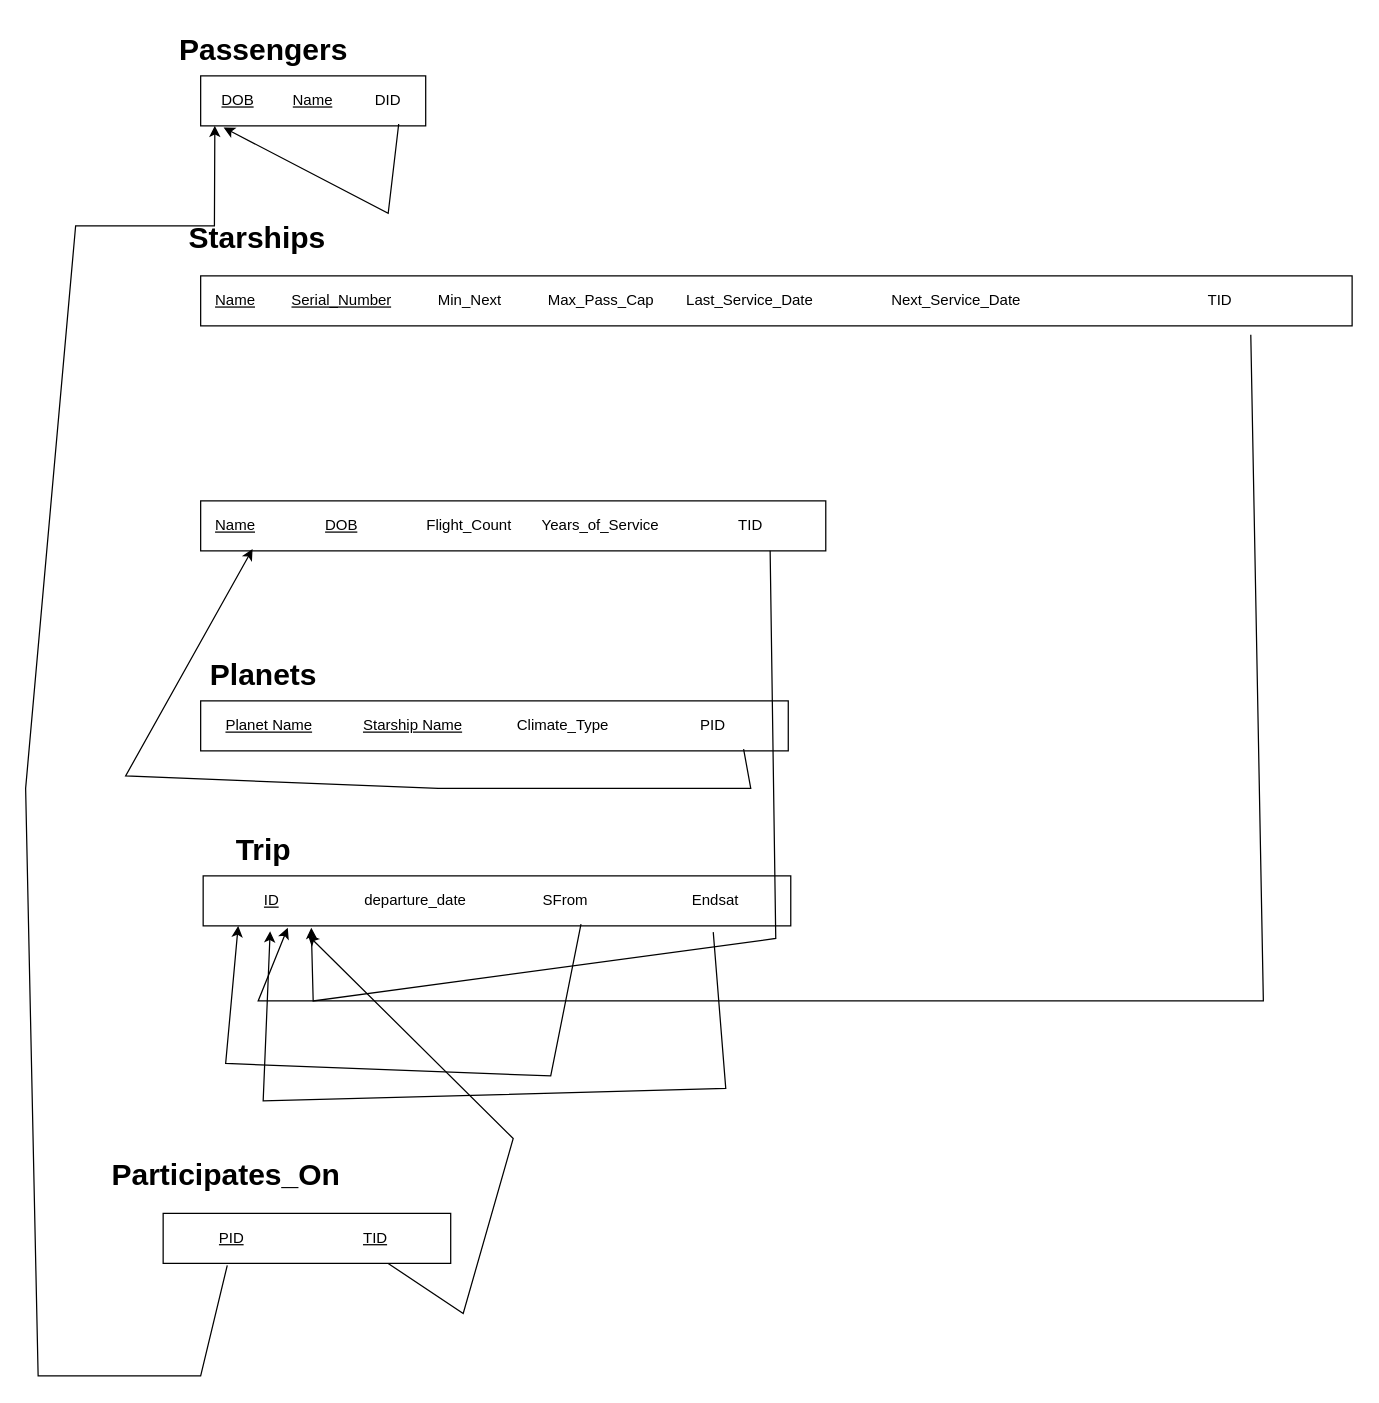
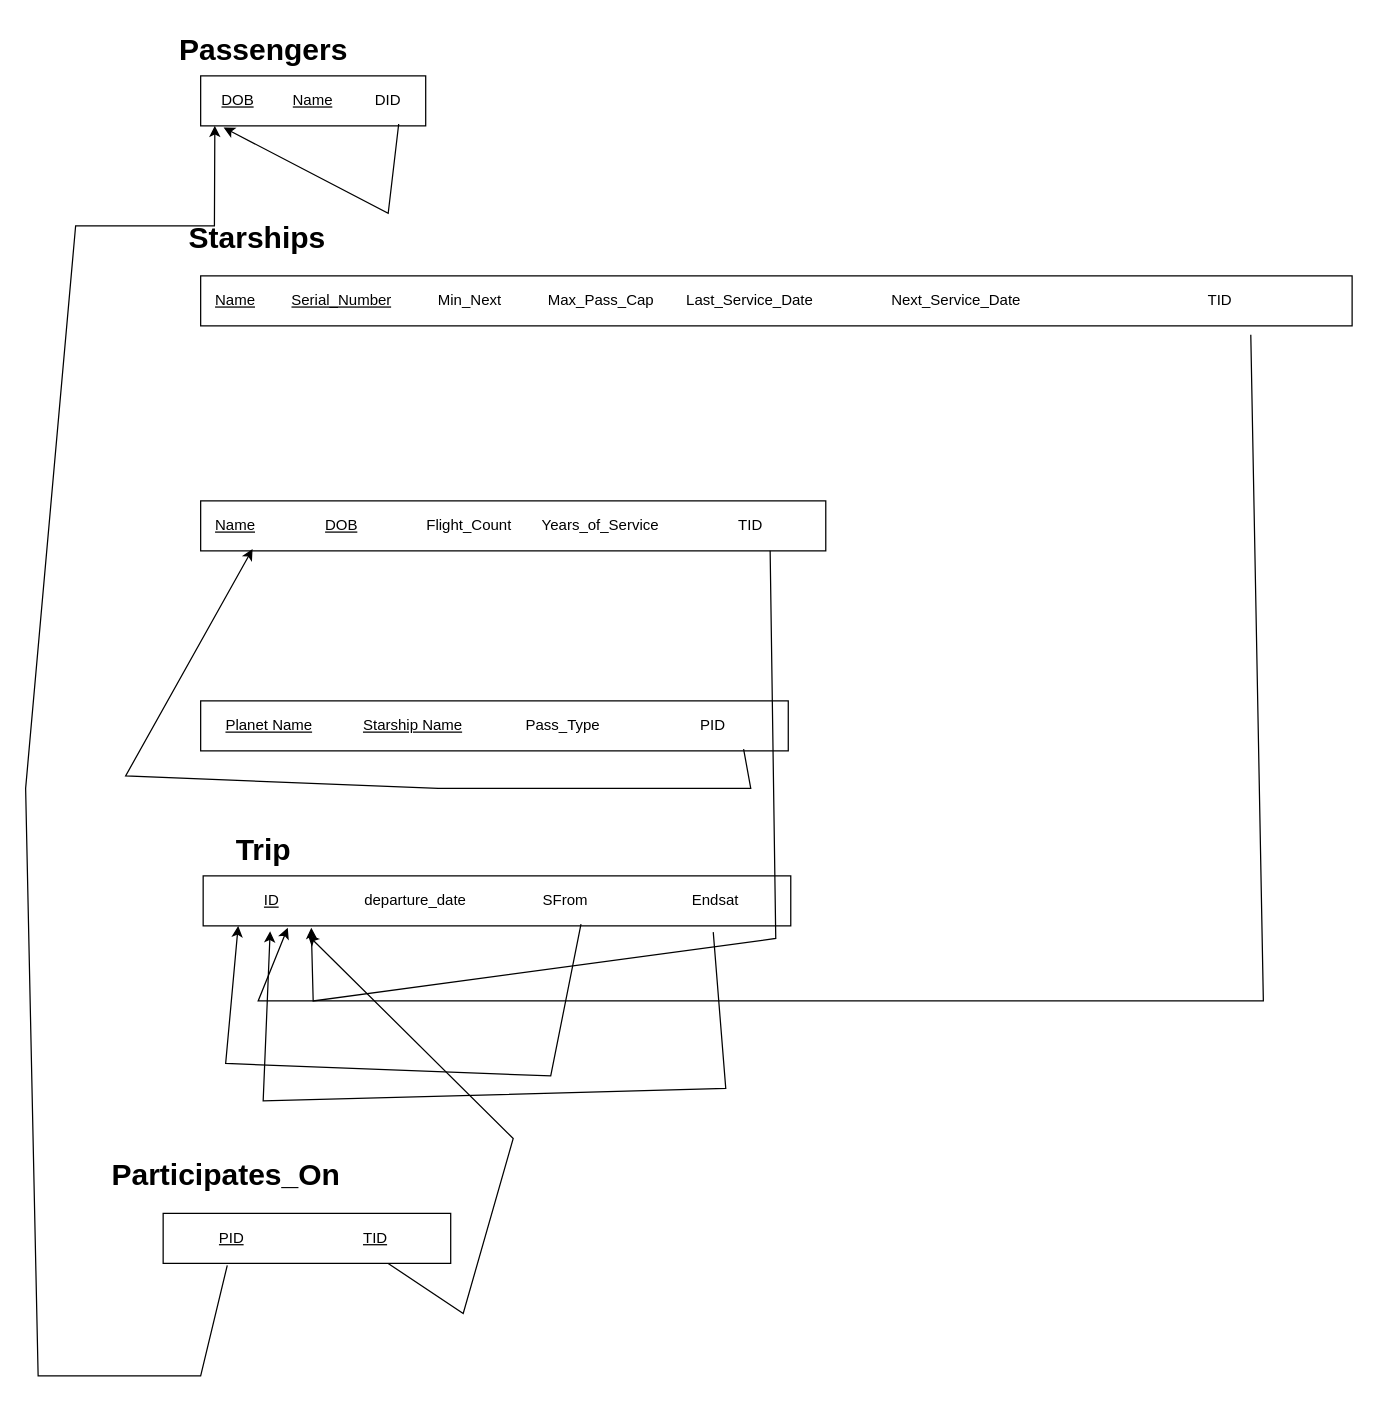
(263, 676) -> none
(563, 726) -> (563, 726)
